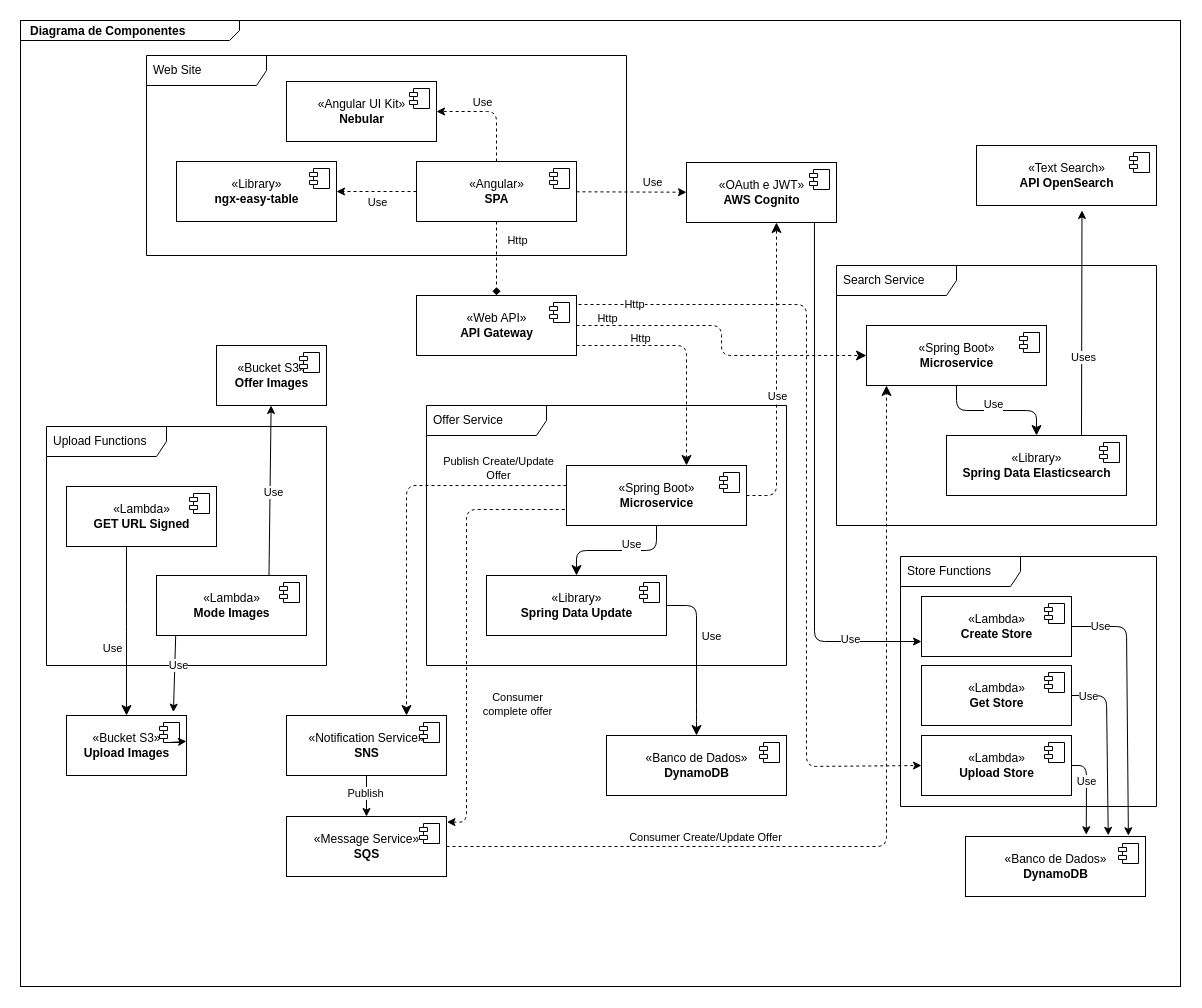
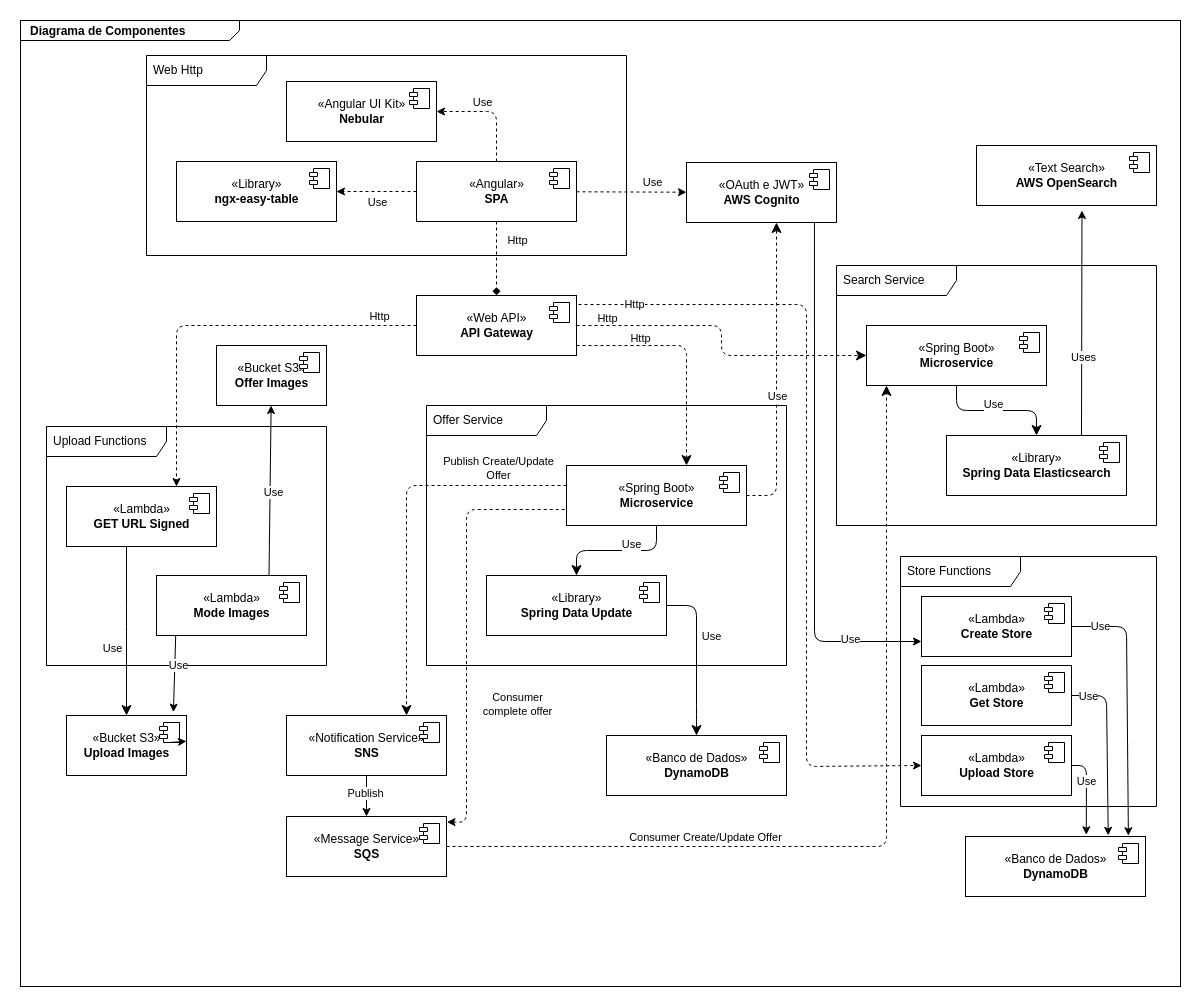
(177, 71) -> (179, 71)
(1067, 176) -> (1067, 176)
none -> (225, 326)
